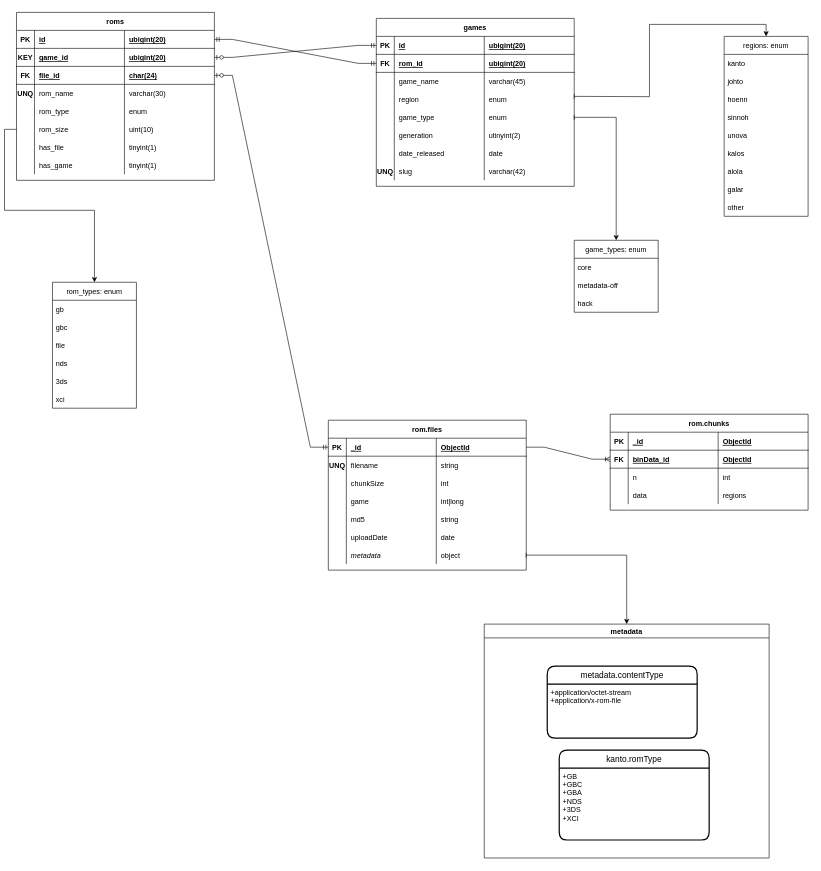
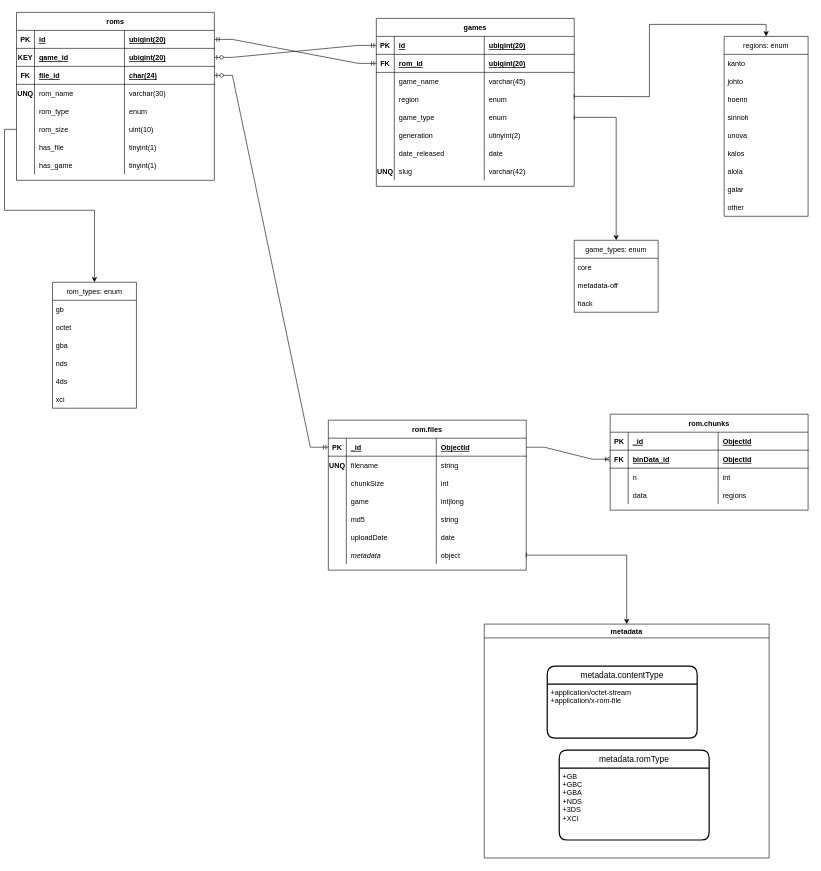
(62, 328) -> (66, 328)
(62, 346) -> (62, 346)
(62, 382) -> (62, 382)
(634, 760) -> (634, 760)
